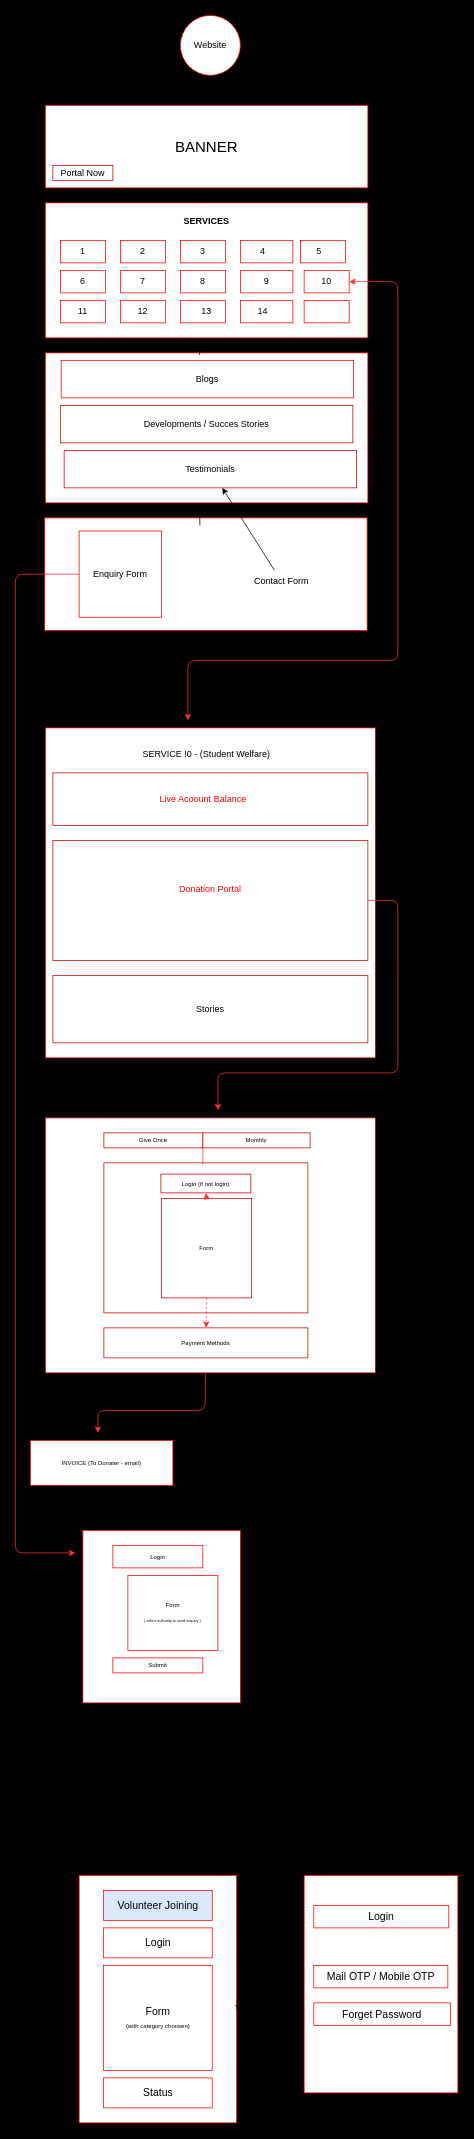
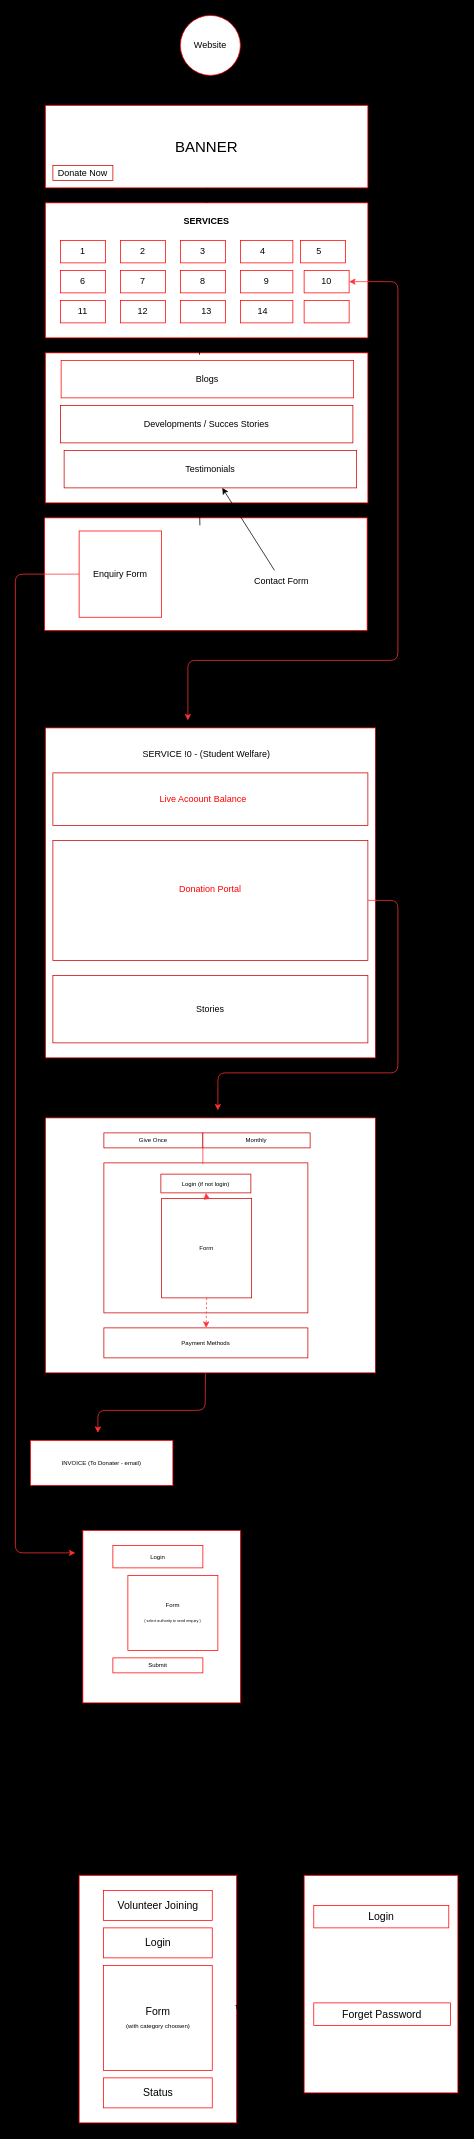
(83, 173) -> (83, 173)
(158, 1905) -> (158, 1905)
(381, 1977) -> none
